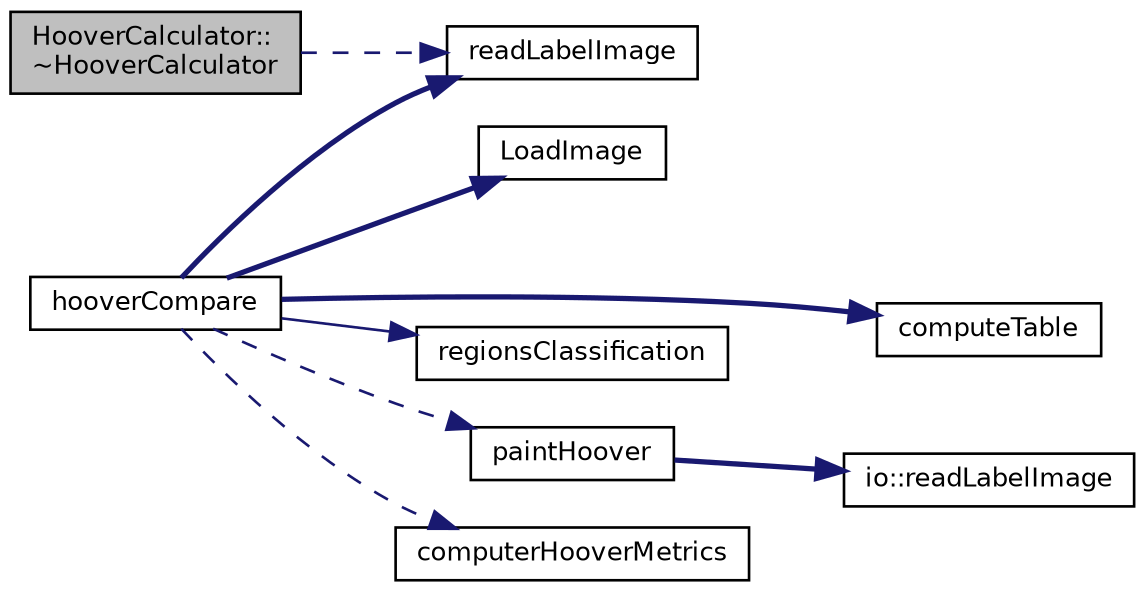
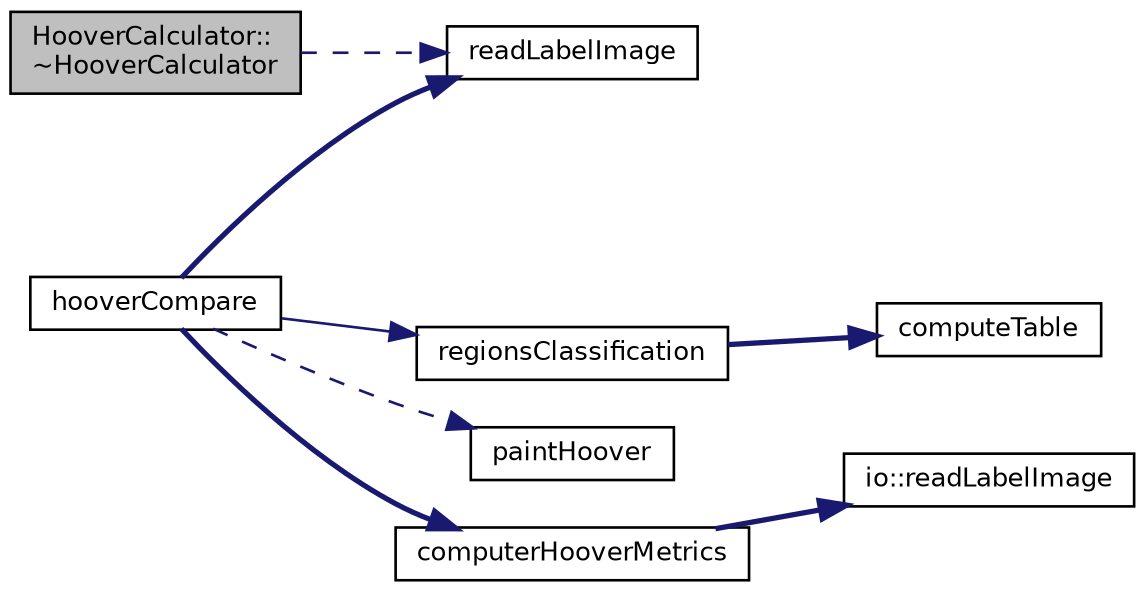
(572, 153) -> none
(566, 297) -> (789, 341)
(297, 437) -> (297, 437)
(746, 465) -> (768, 519)
